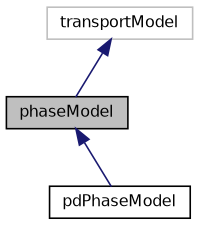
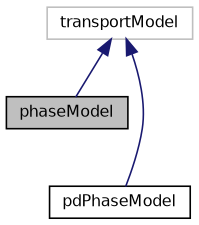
(98, 165) -> (143, 121)
